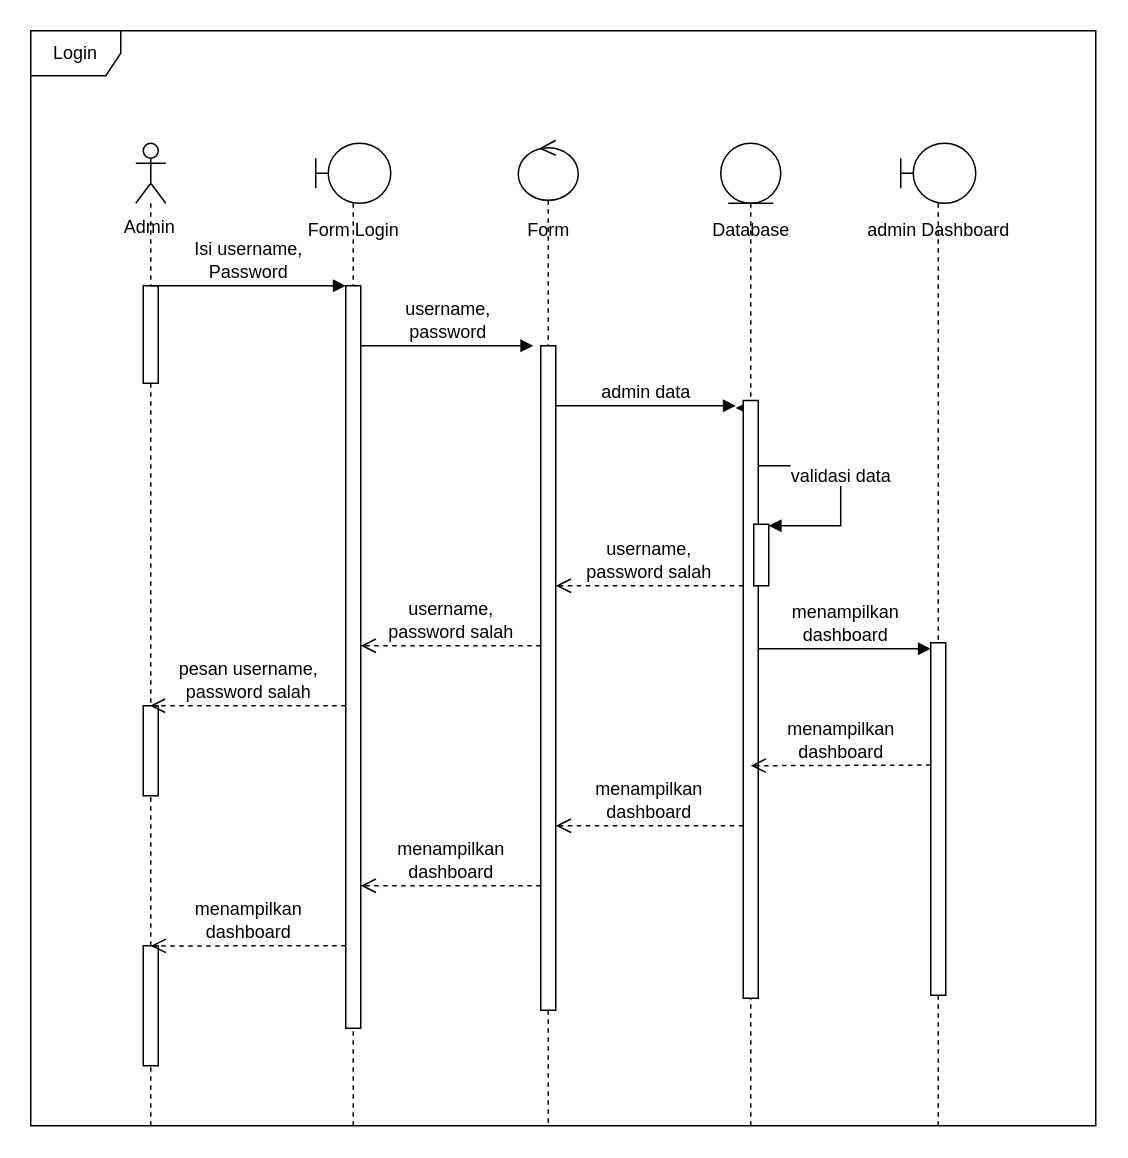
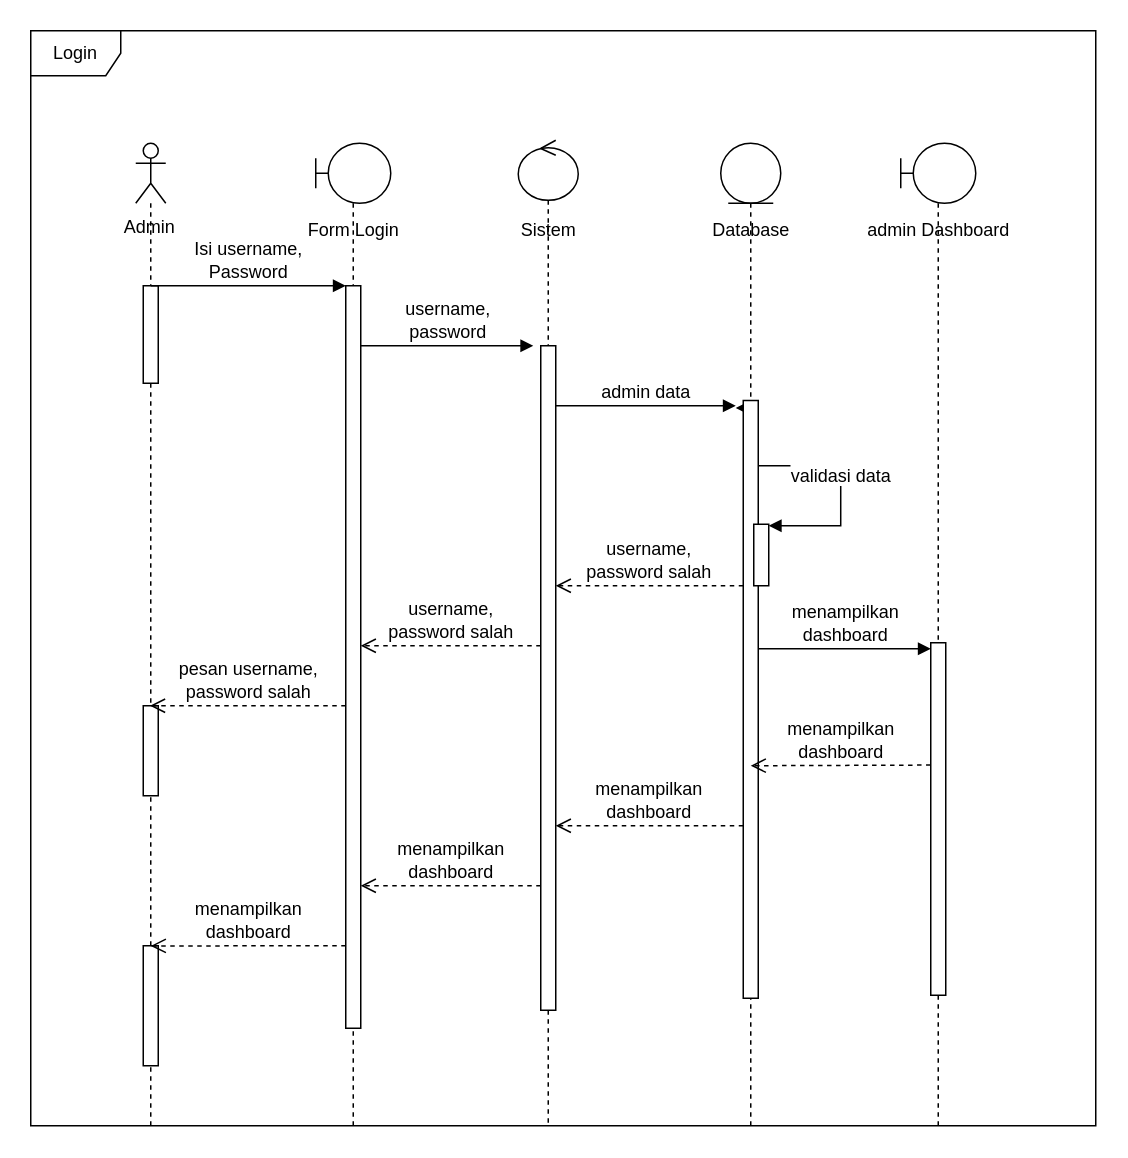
(549, 230) -> (549, 230)
